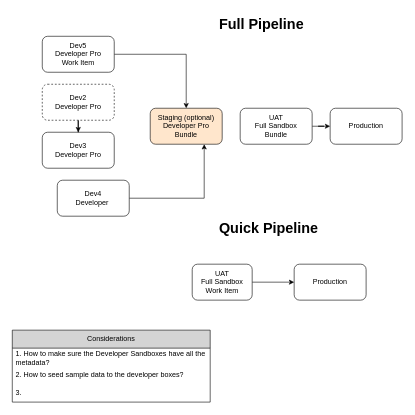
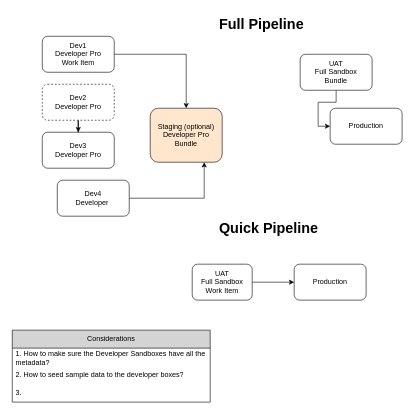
(78, 54) -> (78, 54)
(186, 126) -> (186, 135)
(276, 126) -> (336, 72)
